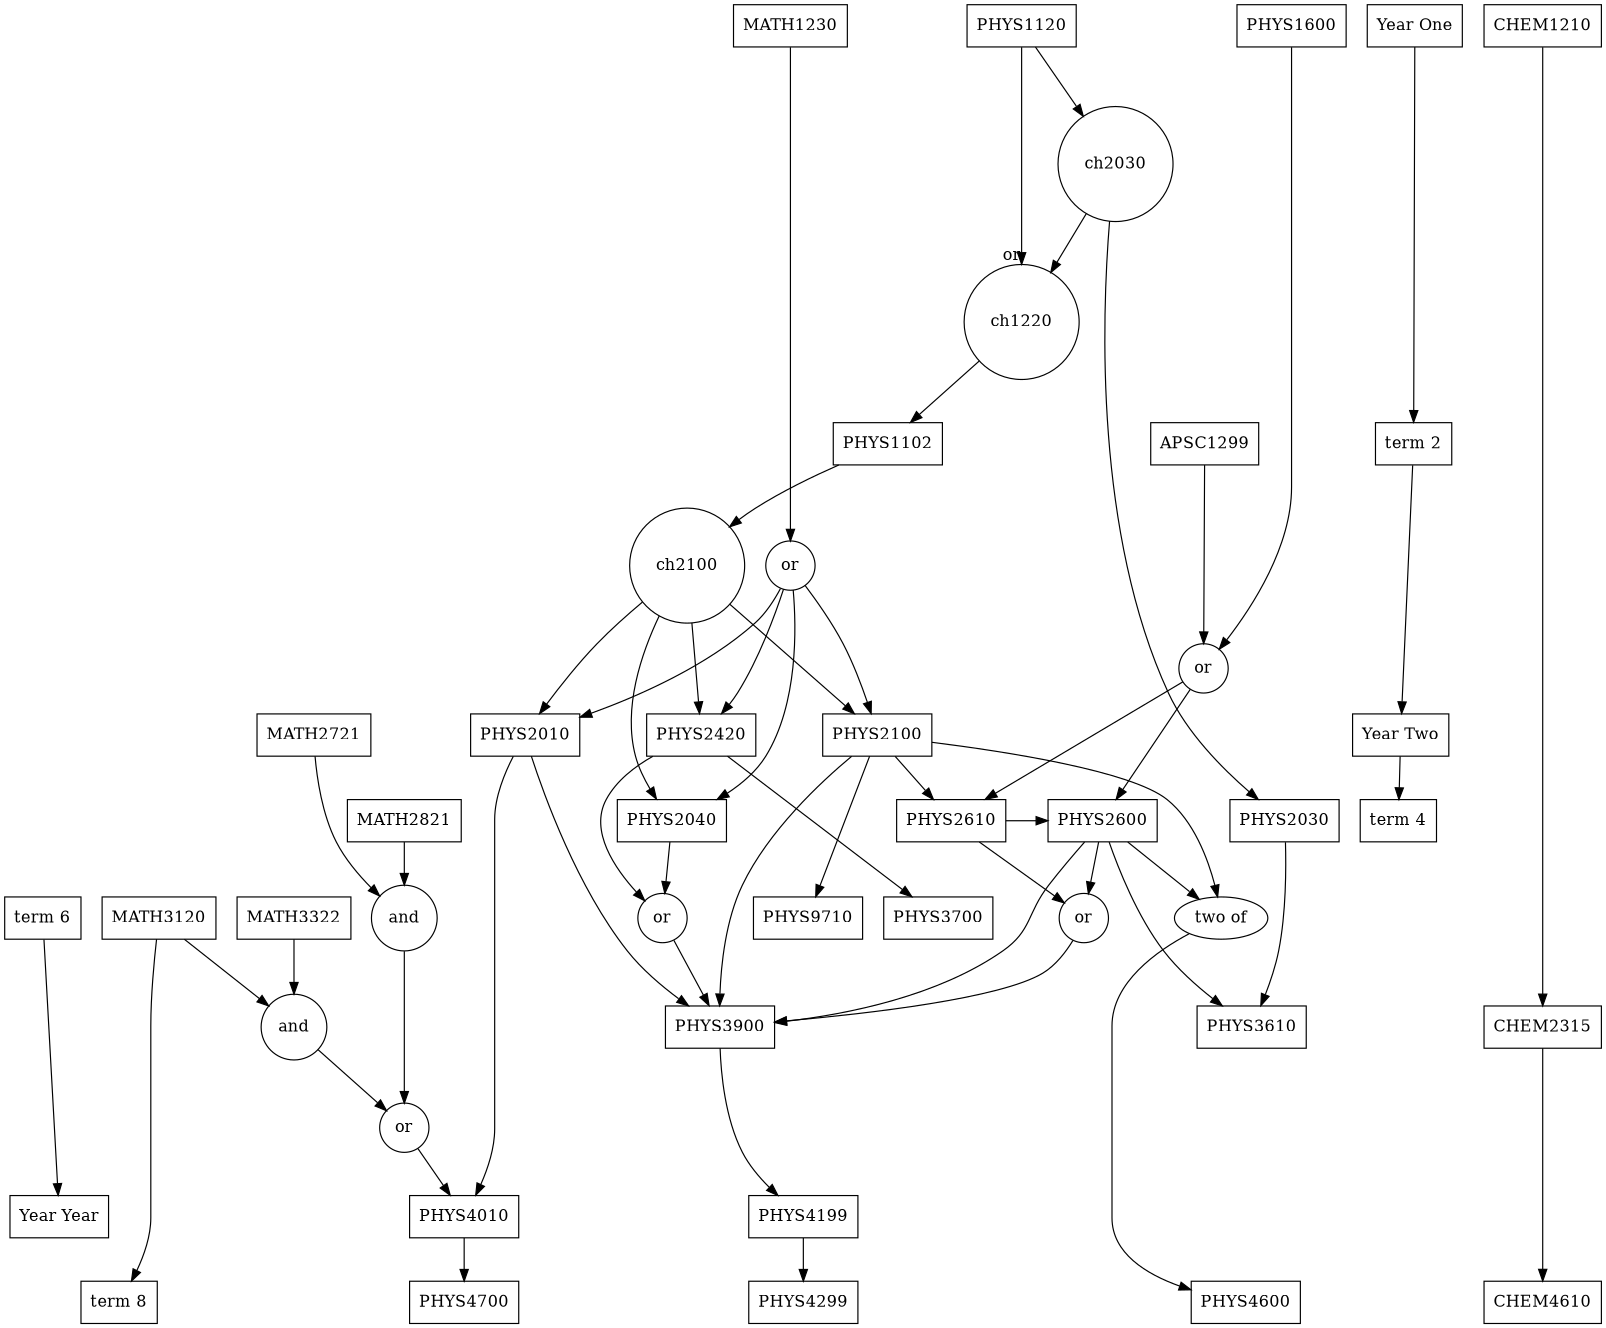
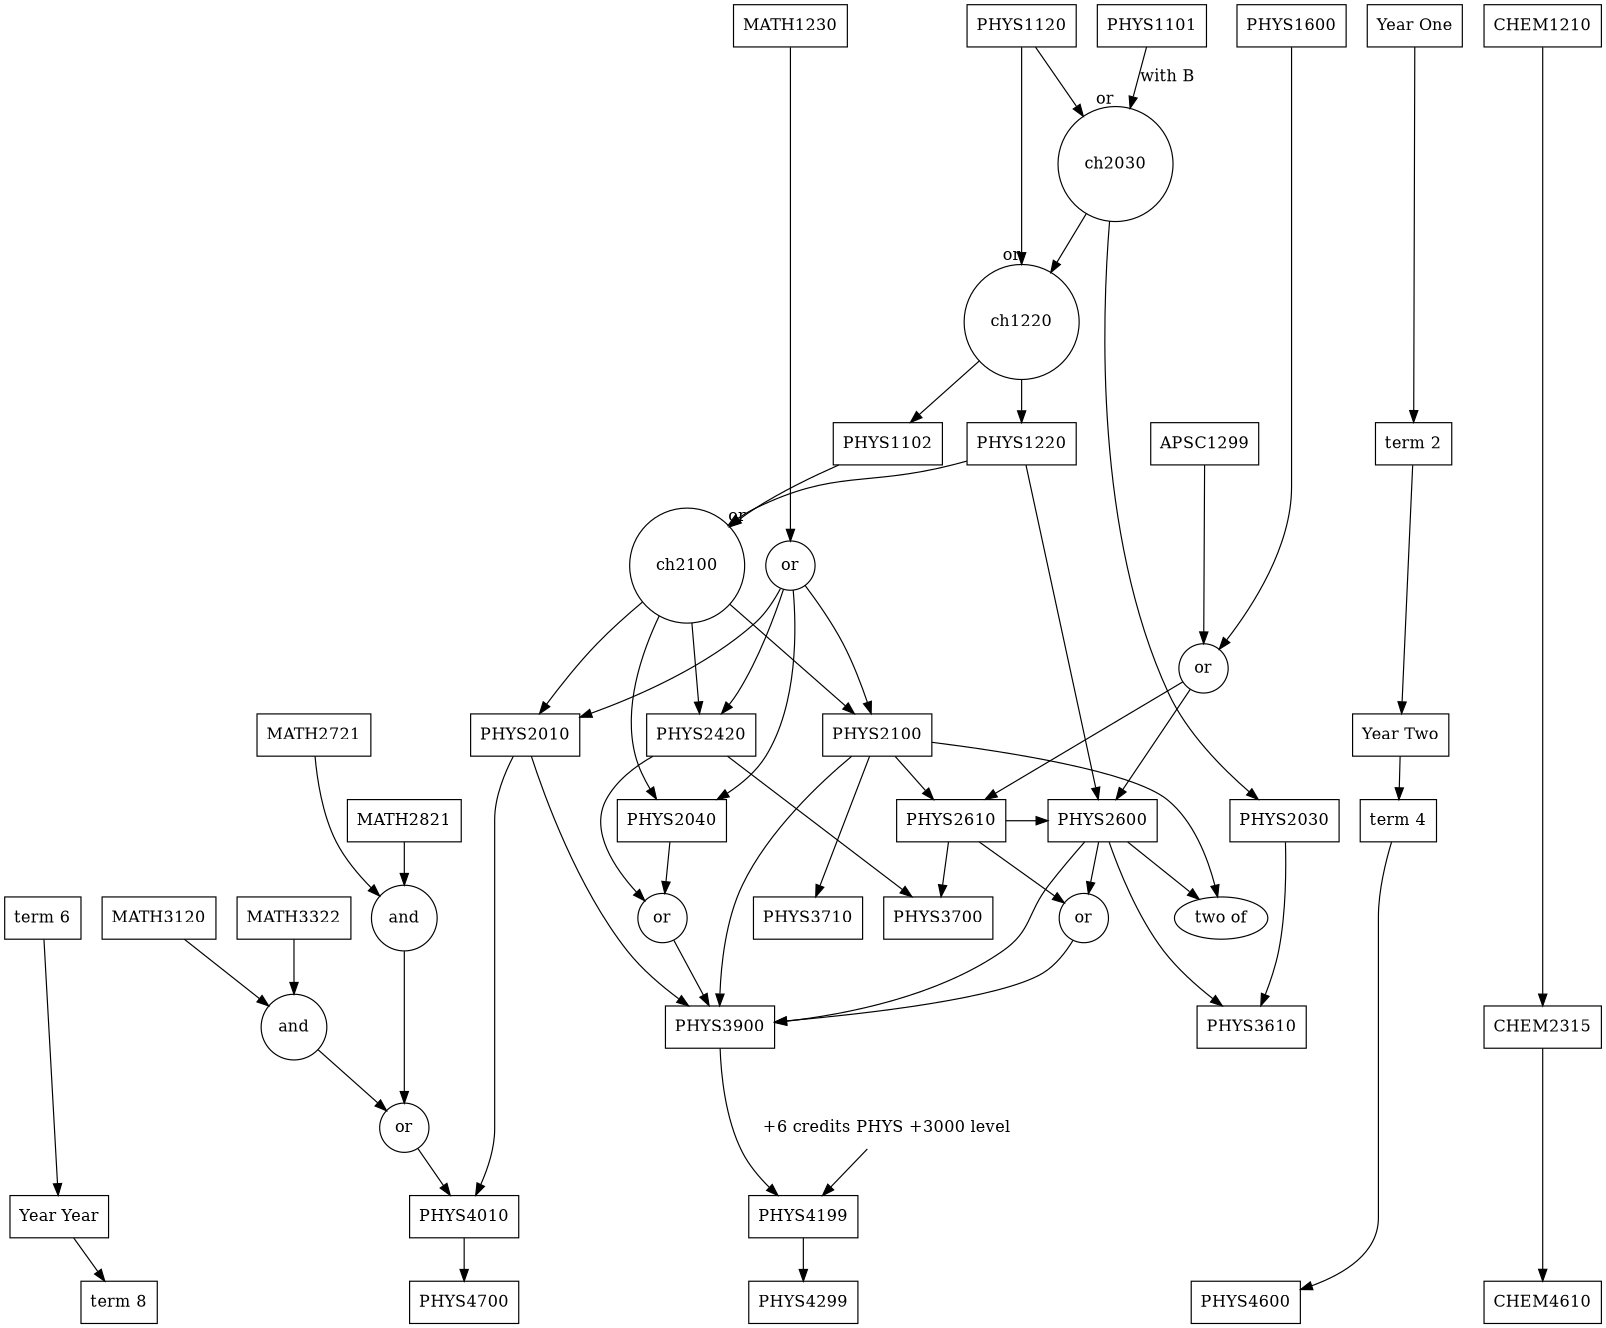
none -> (1152, 26)
none -> (1022, 444)
none -> (946, 864)
(808, 918) -> (808, 918)
(151, 1106) -> (86, 1255)
(1112, 1110) -> (1378, 1080)
none -> (887, 1128)
